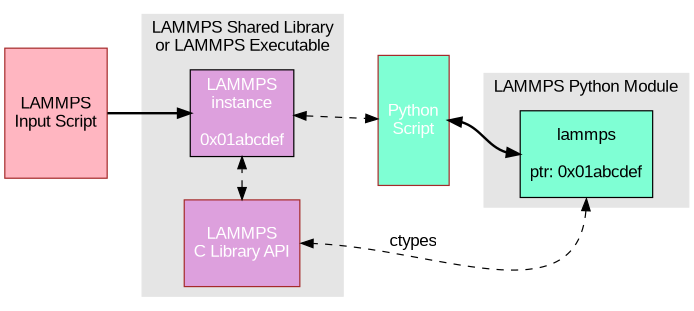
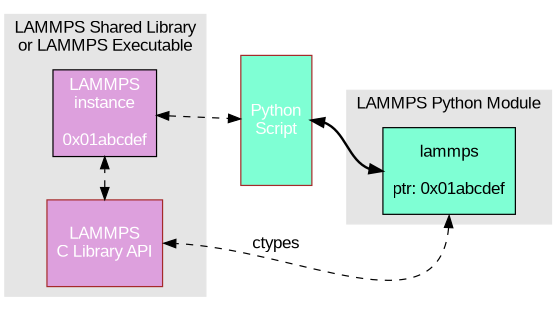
(56, 113) -> none
